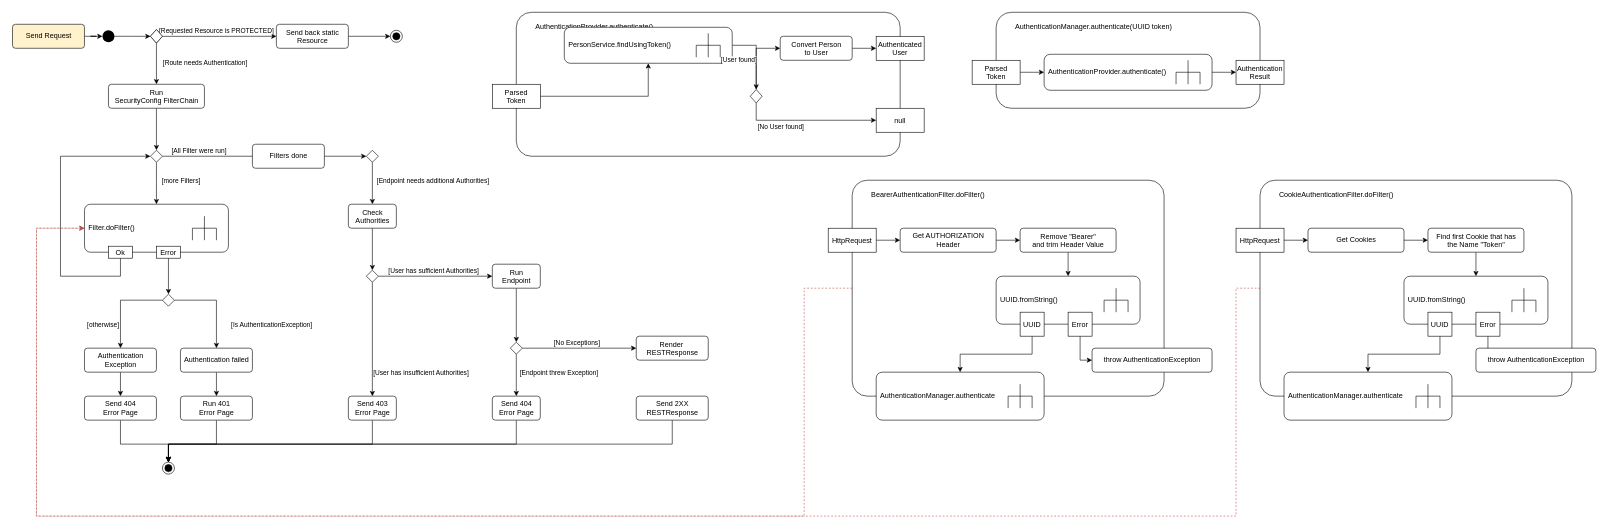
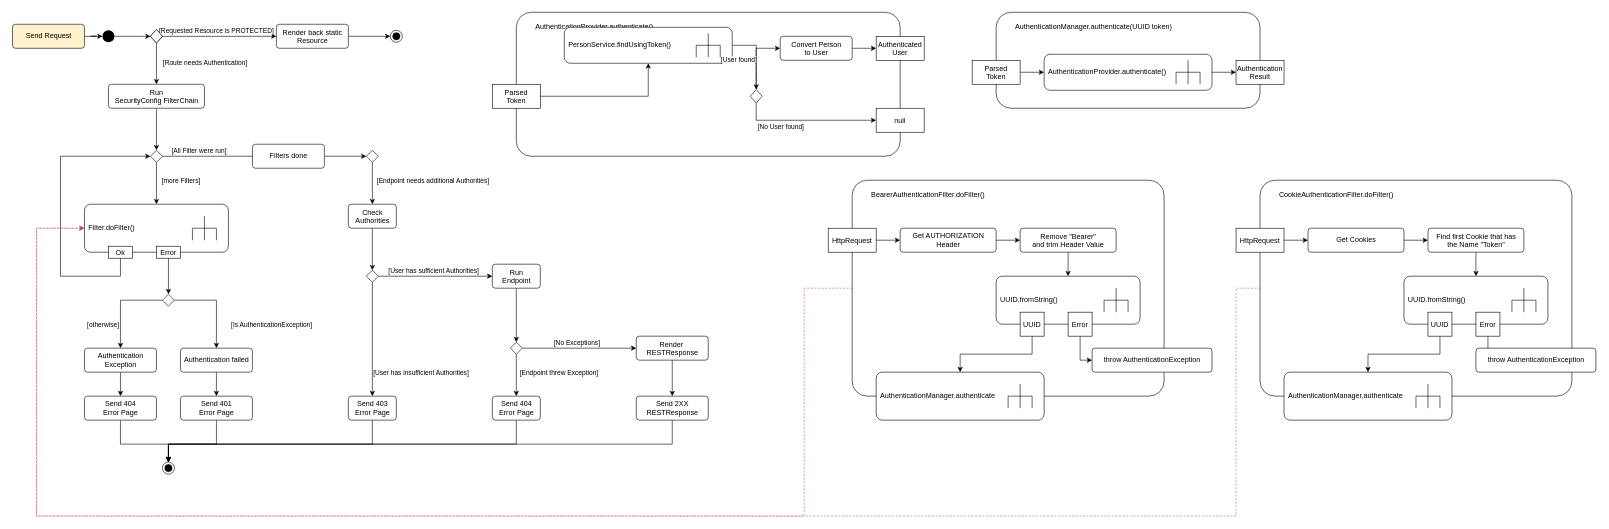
(313, 37) -> (313, 37)
none -> (672, 390)
(217, 408) -> (217, 408)
